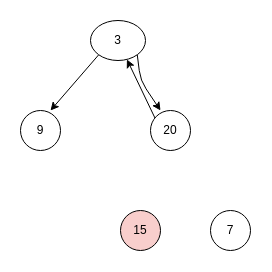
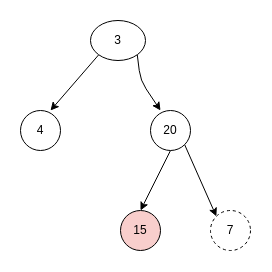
(143, 92) -> (157, 178)
(41, 131) -> (41, 131)
none -> (199, 178)
(231, 231) -> (231, 231)
